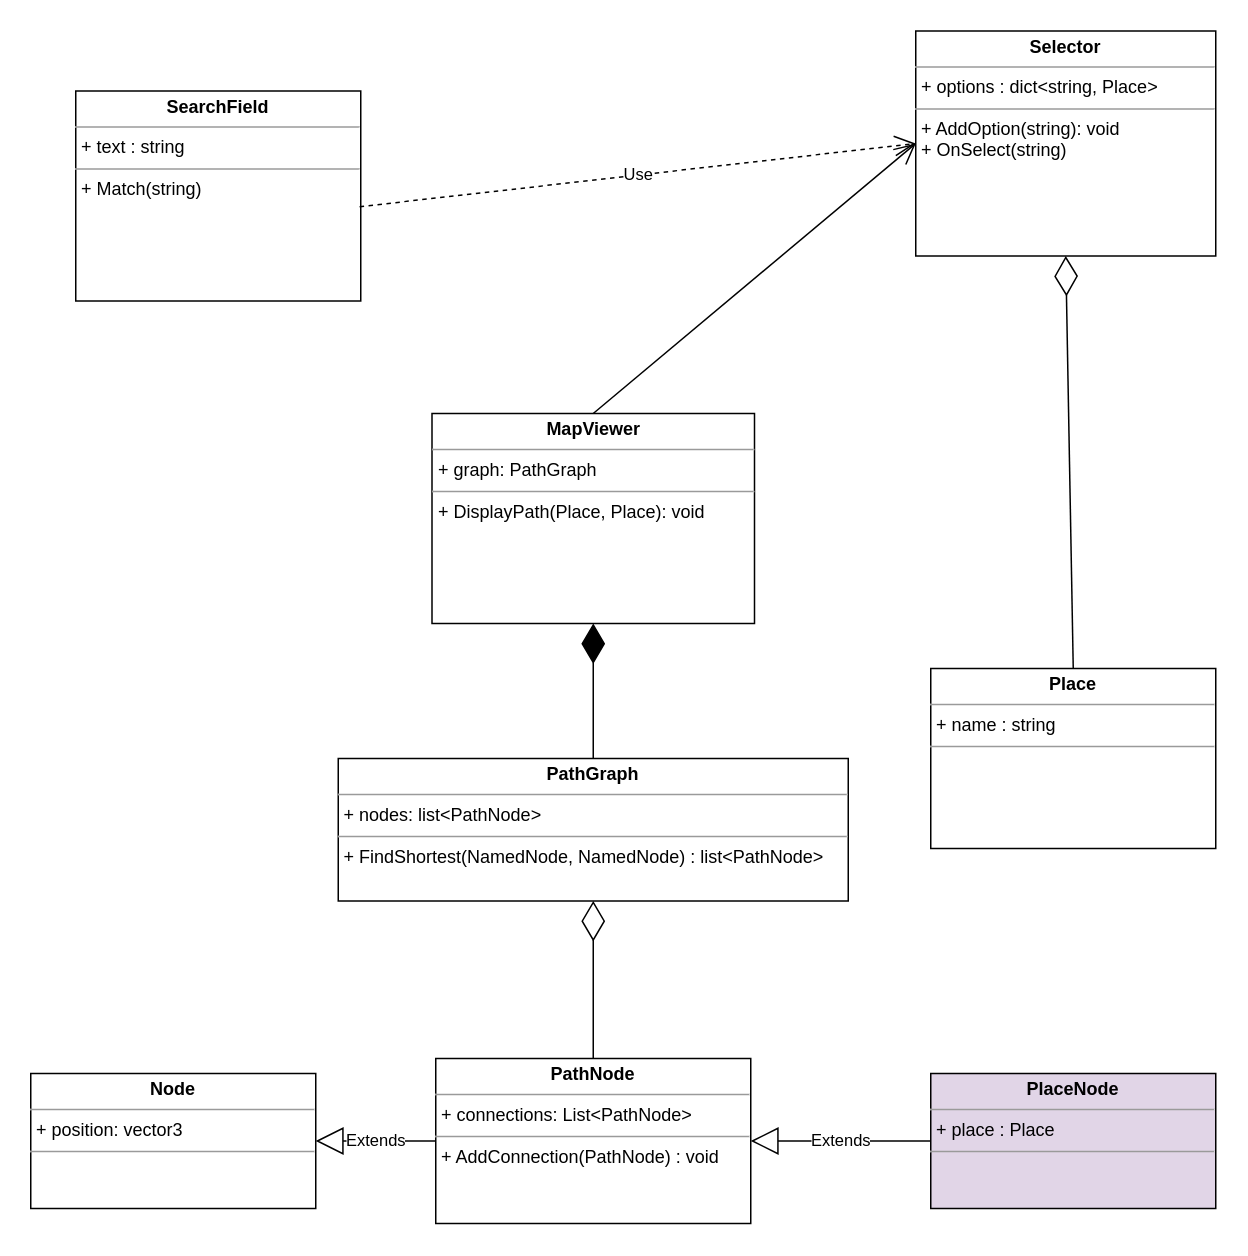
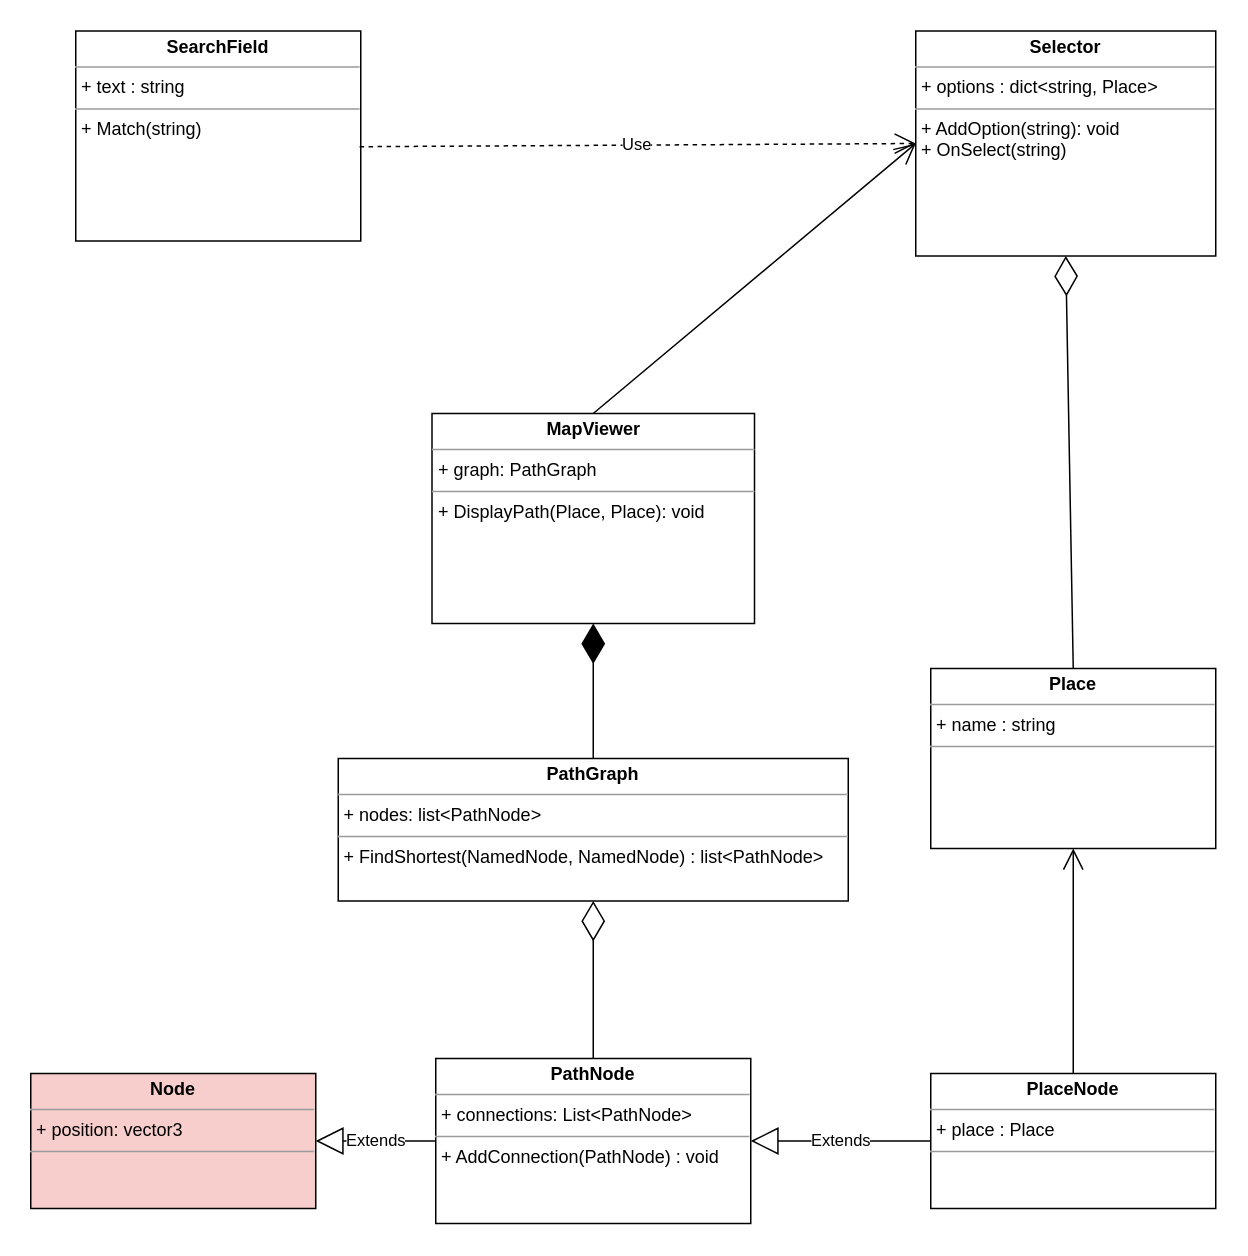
(218, 196) -> (218, 136)
none -> (1073, 963)
(173, 1141) -> (173, 1141)
(1073, 1141) -> (1073, 1141)
